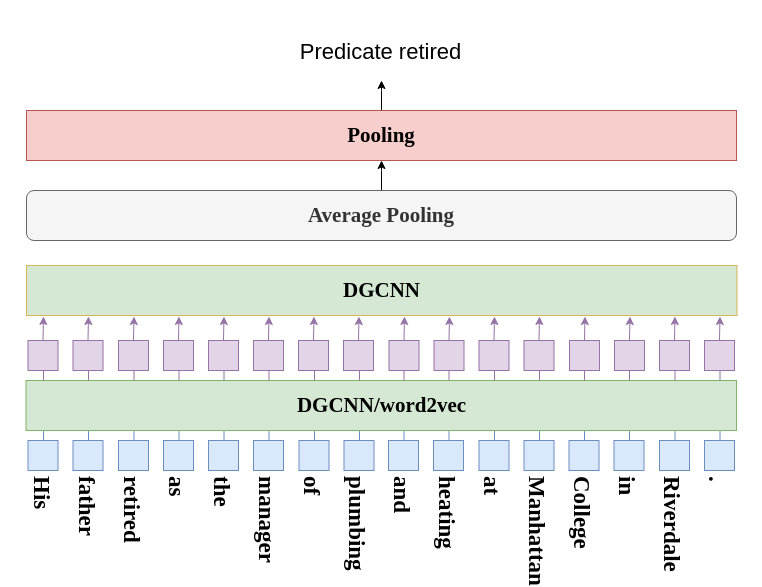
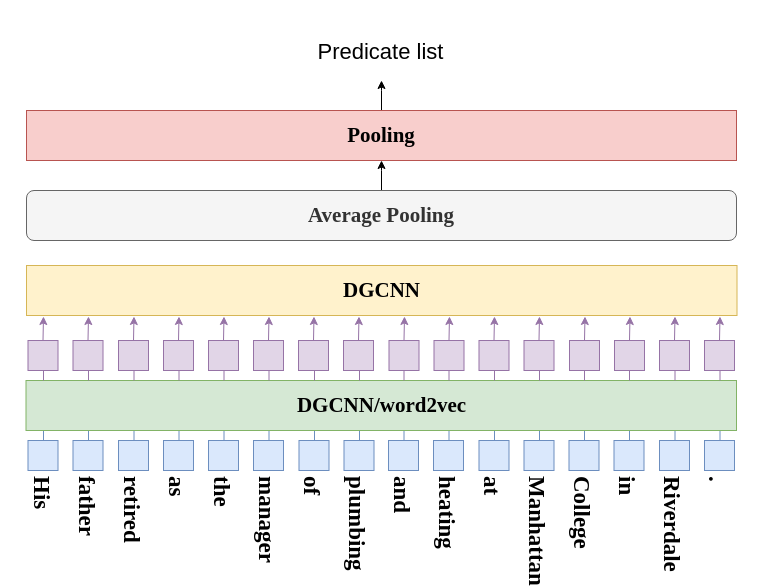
(381, 53) -> (381, 53)
(382, 291) -> (382, 291)
